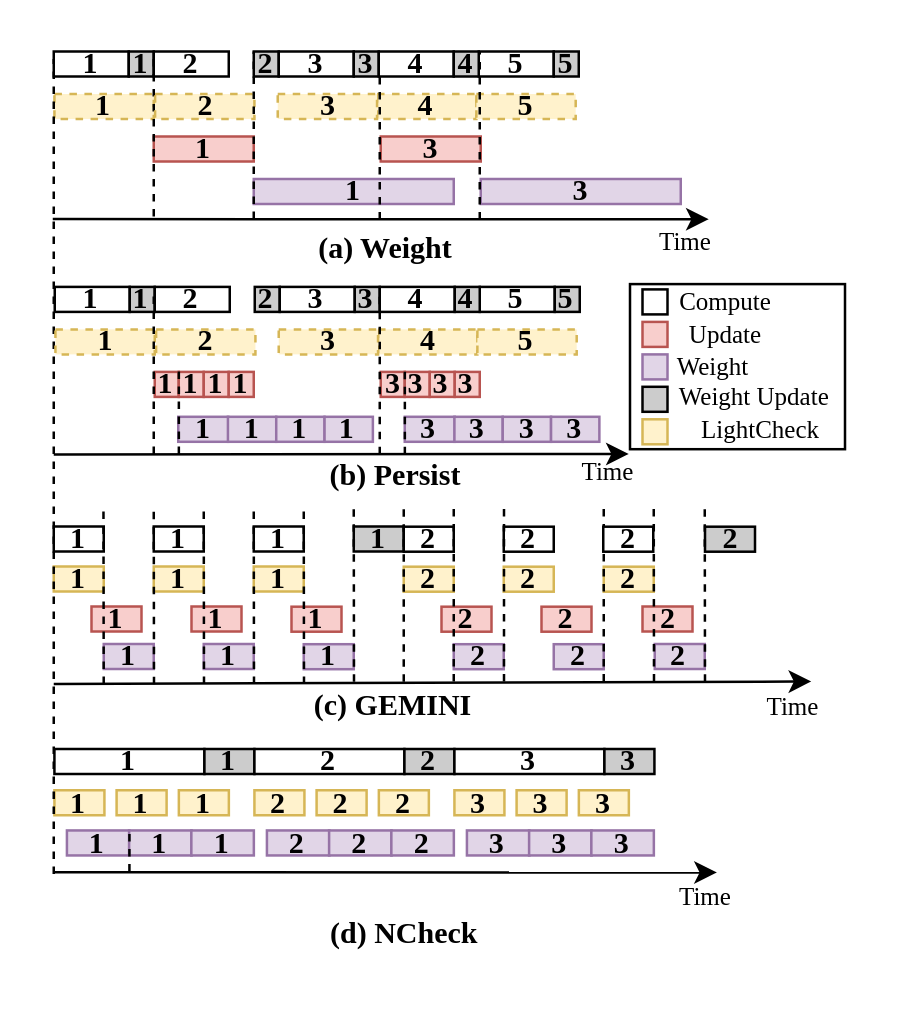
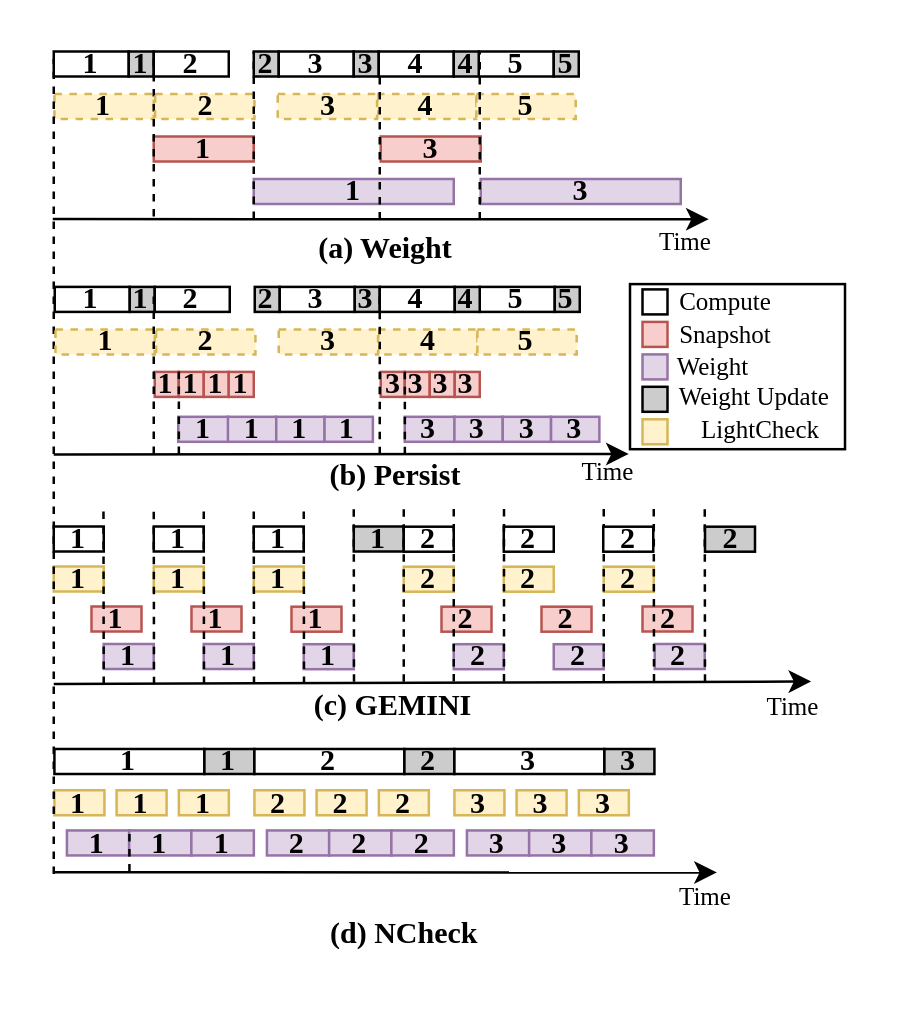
(726, 334) -> (726, 334)
